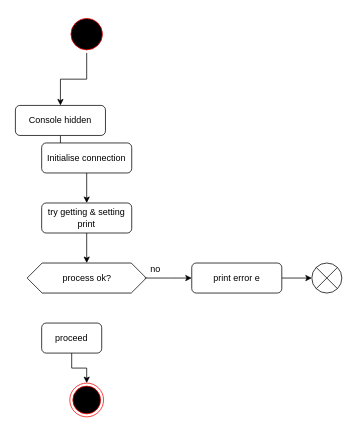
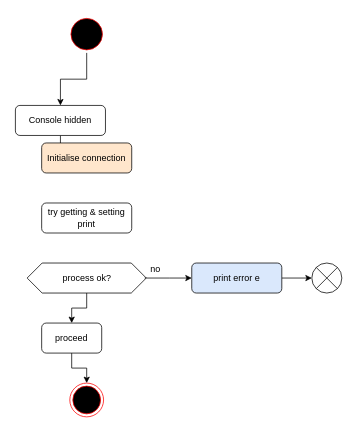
(87, 158) -> (87, 158)
(87, 185) -> none
(87, 245) -> none
(237, 278) -> (237, 278)
none -> (87, 302)
